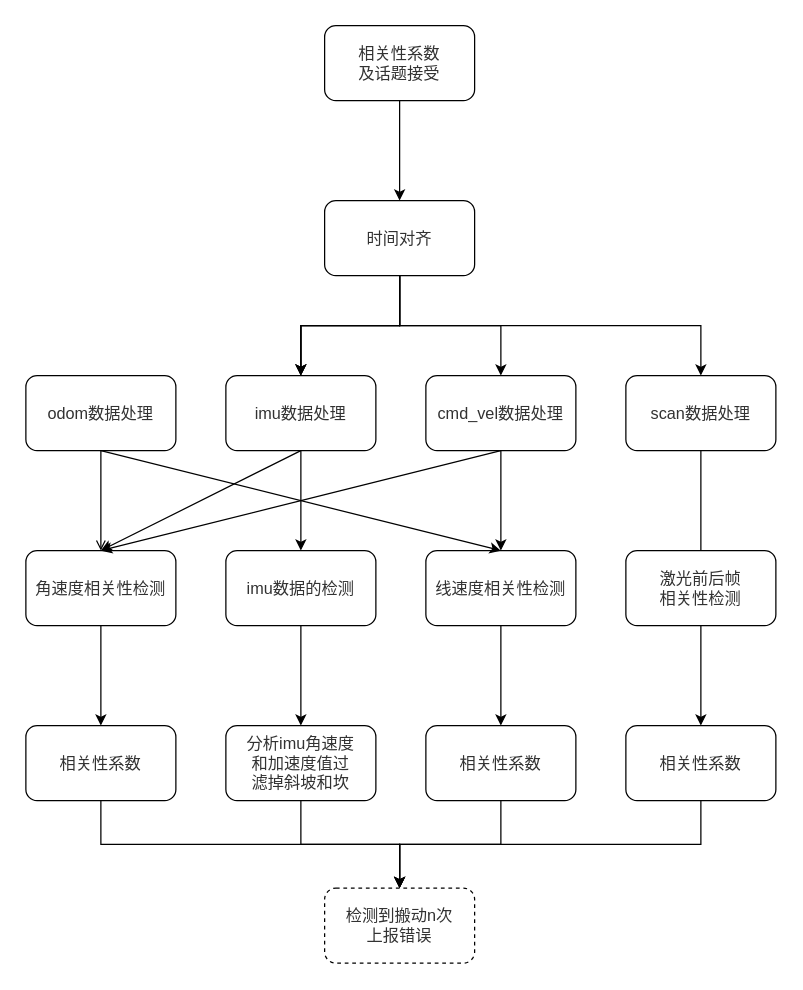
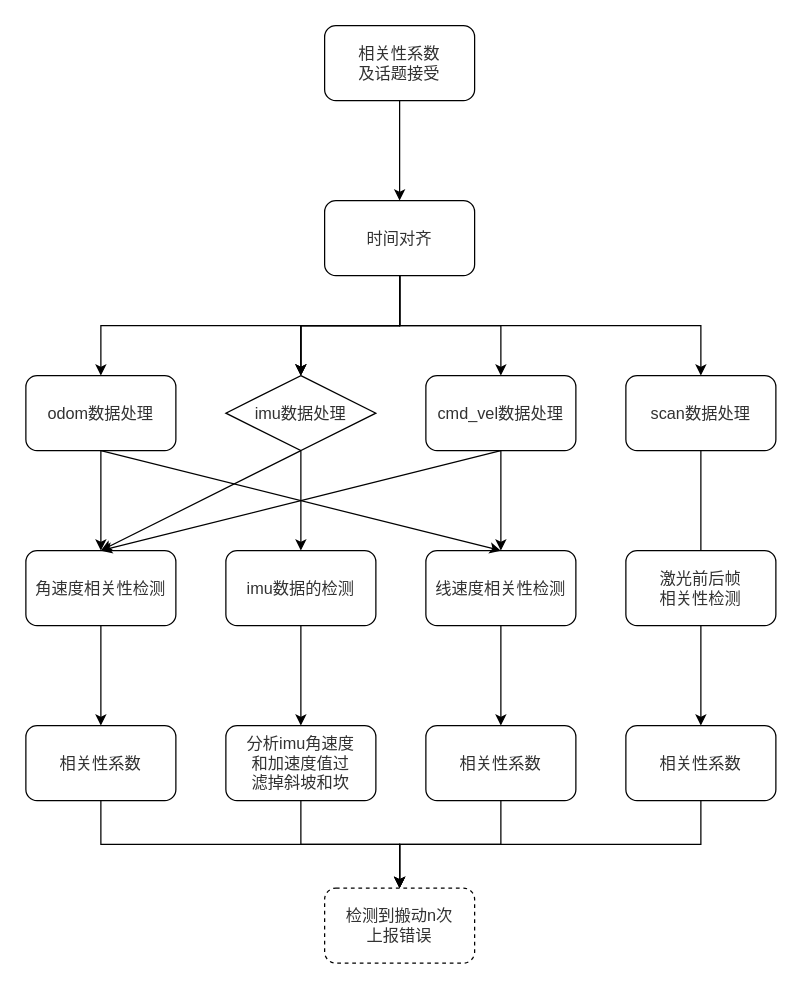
none -> (179, 326)
(301, 413) -> (301, 413)
(101, 542) -> (101, 541)
